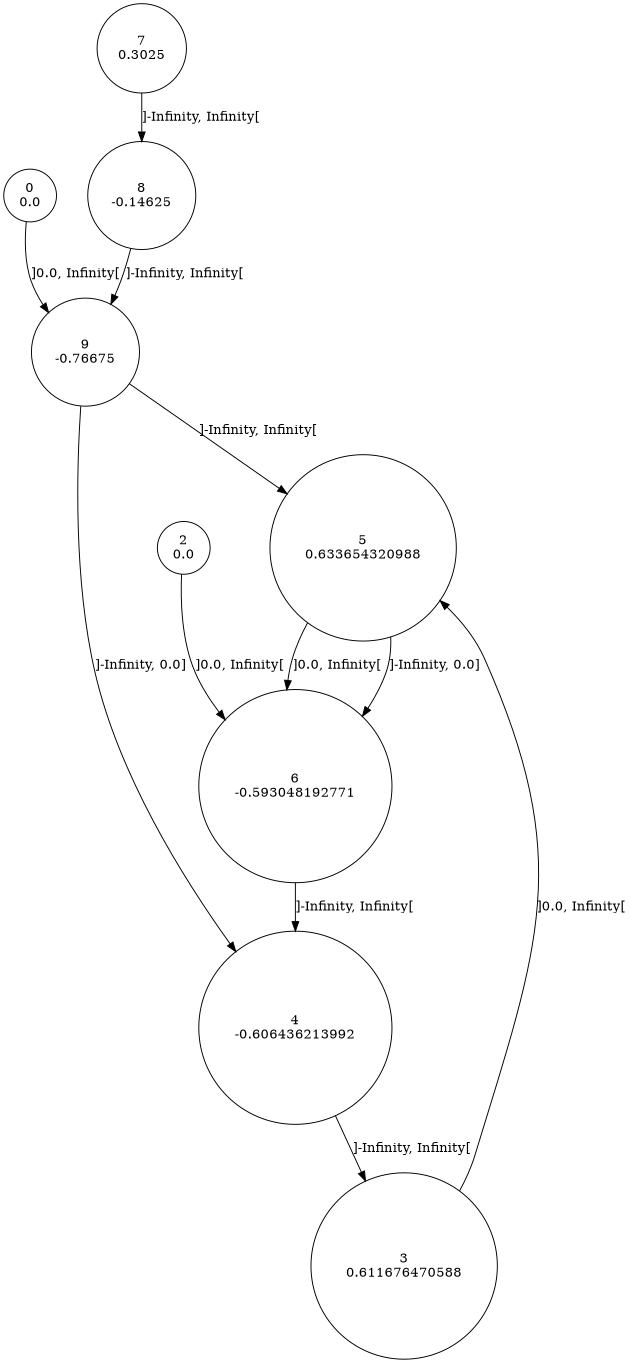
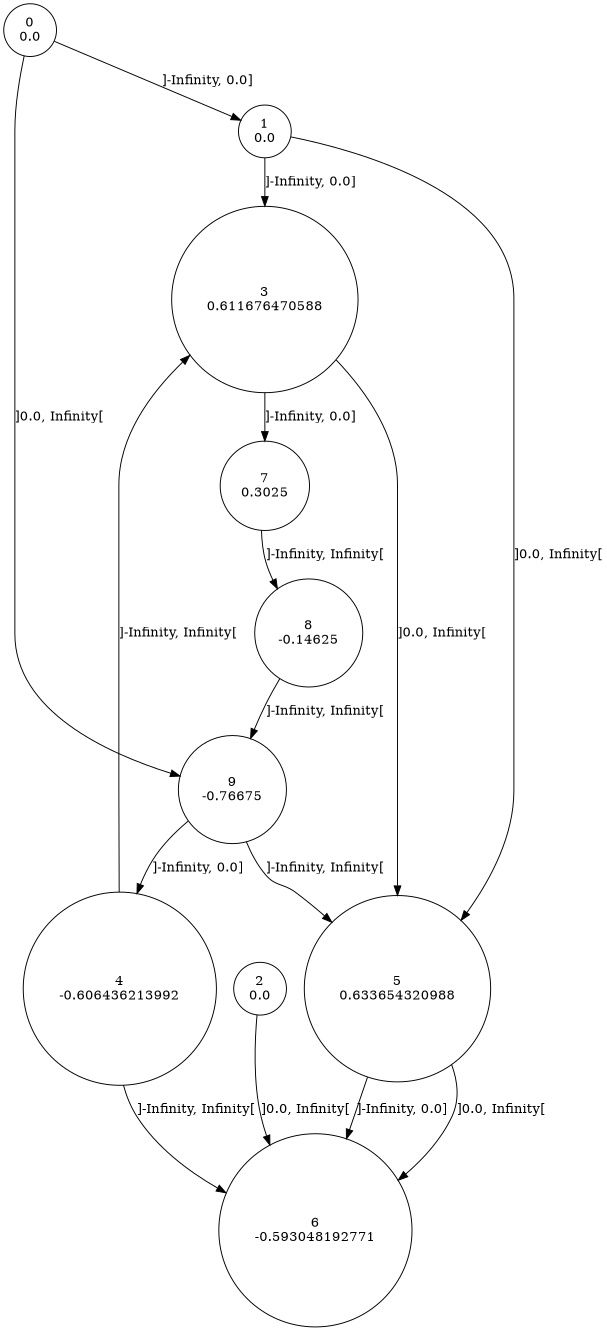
none -> (265, 131)
none -> (265, 412)
(295, 902) -> (160, 1145)
